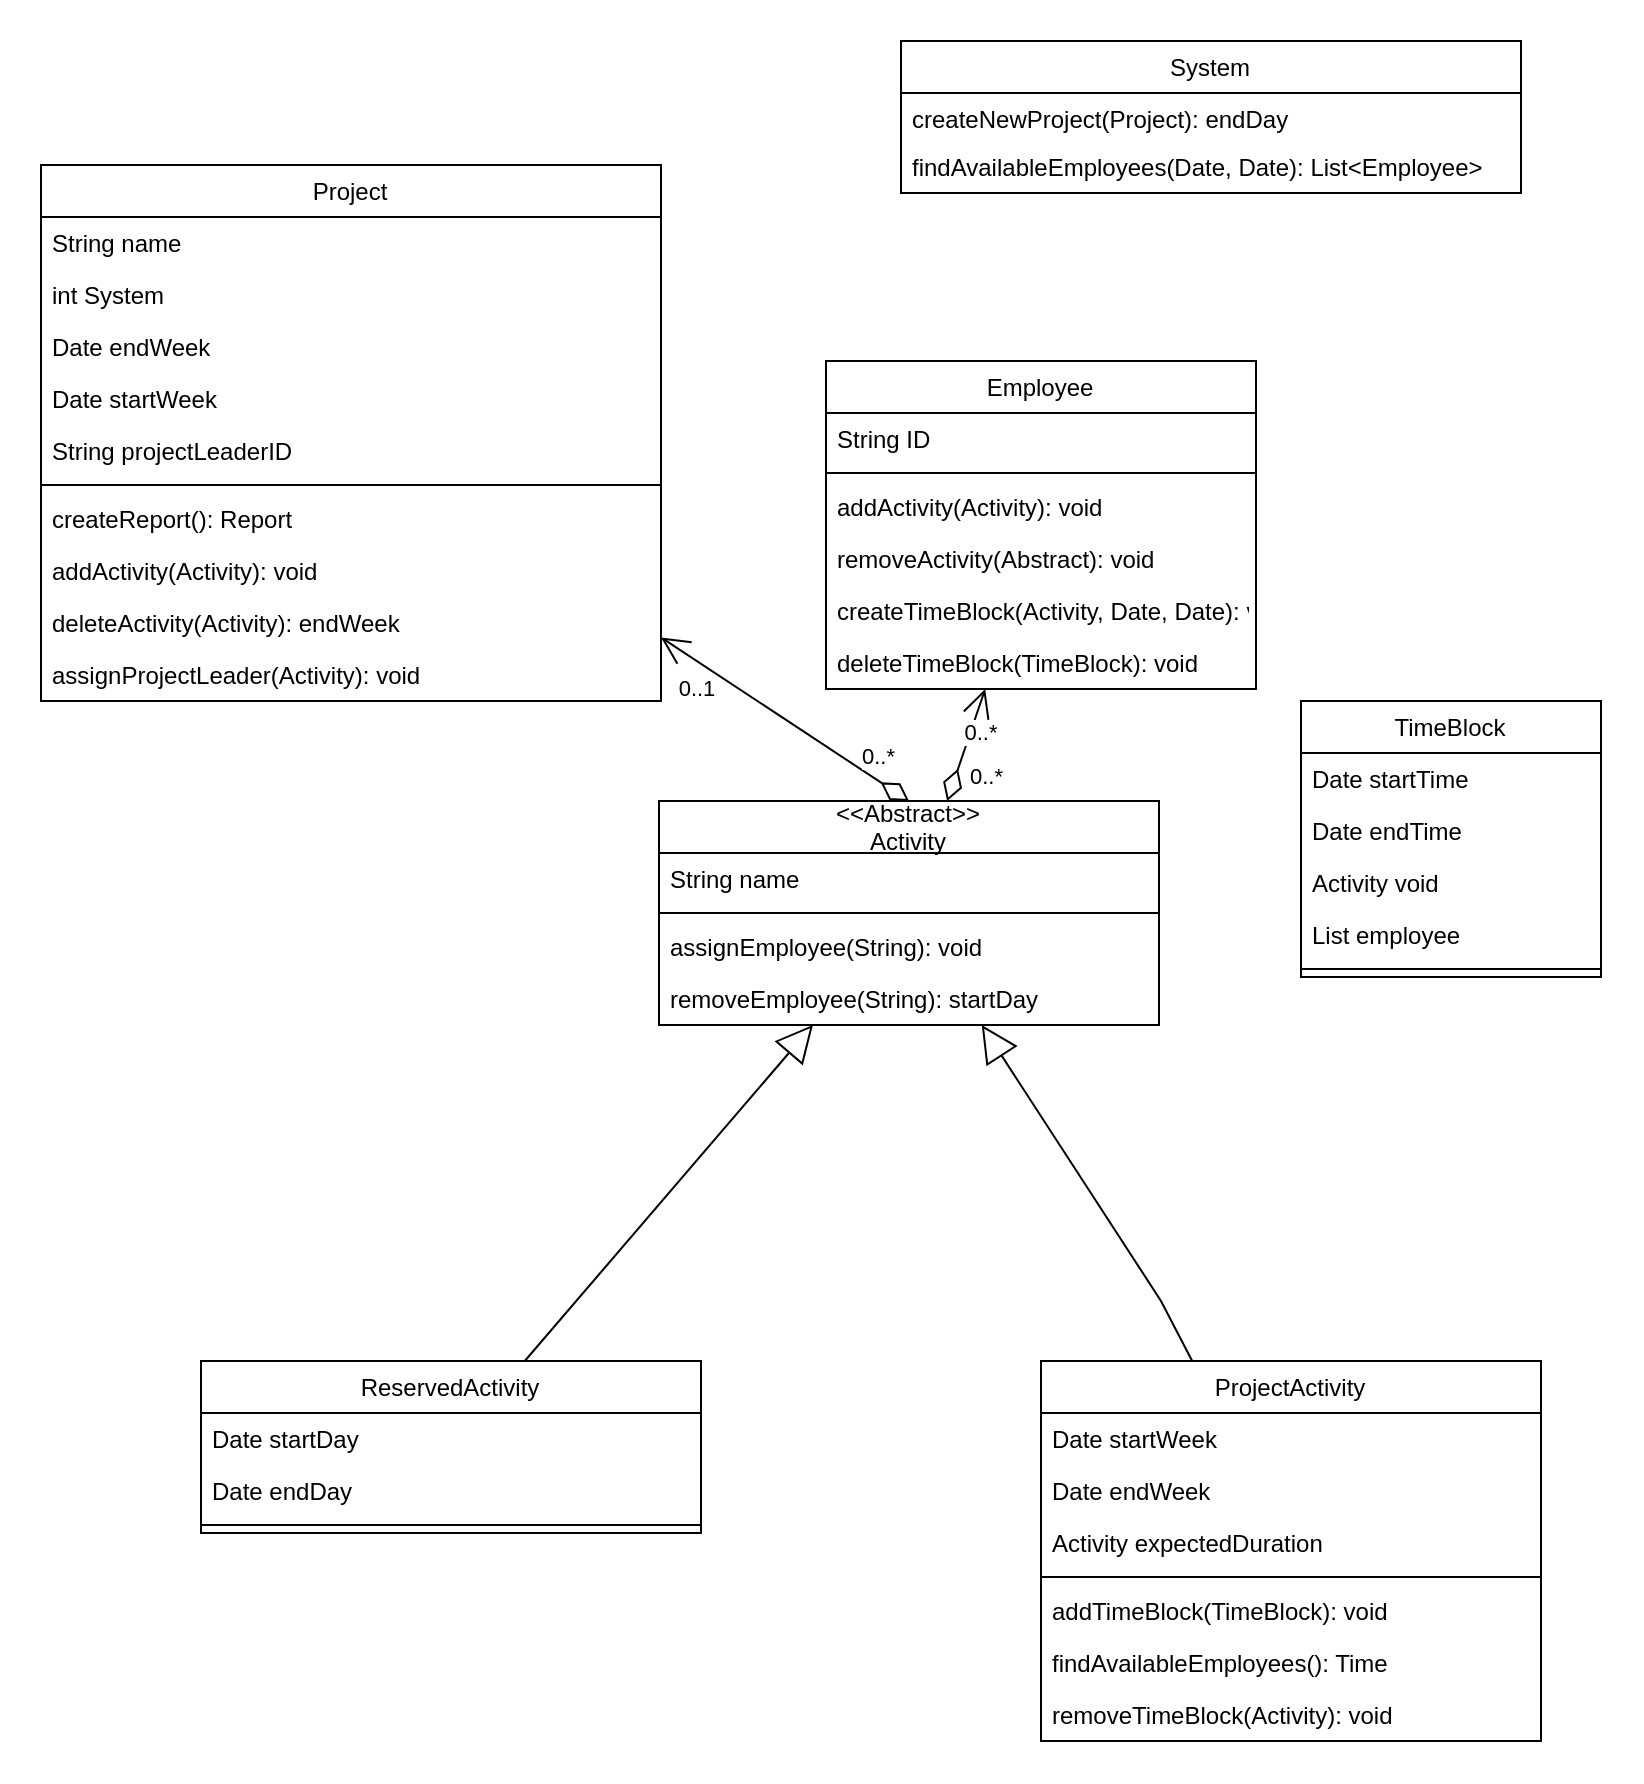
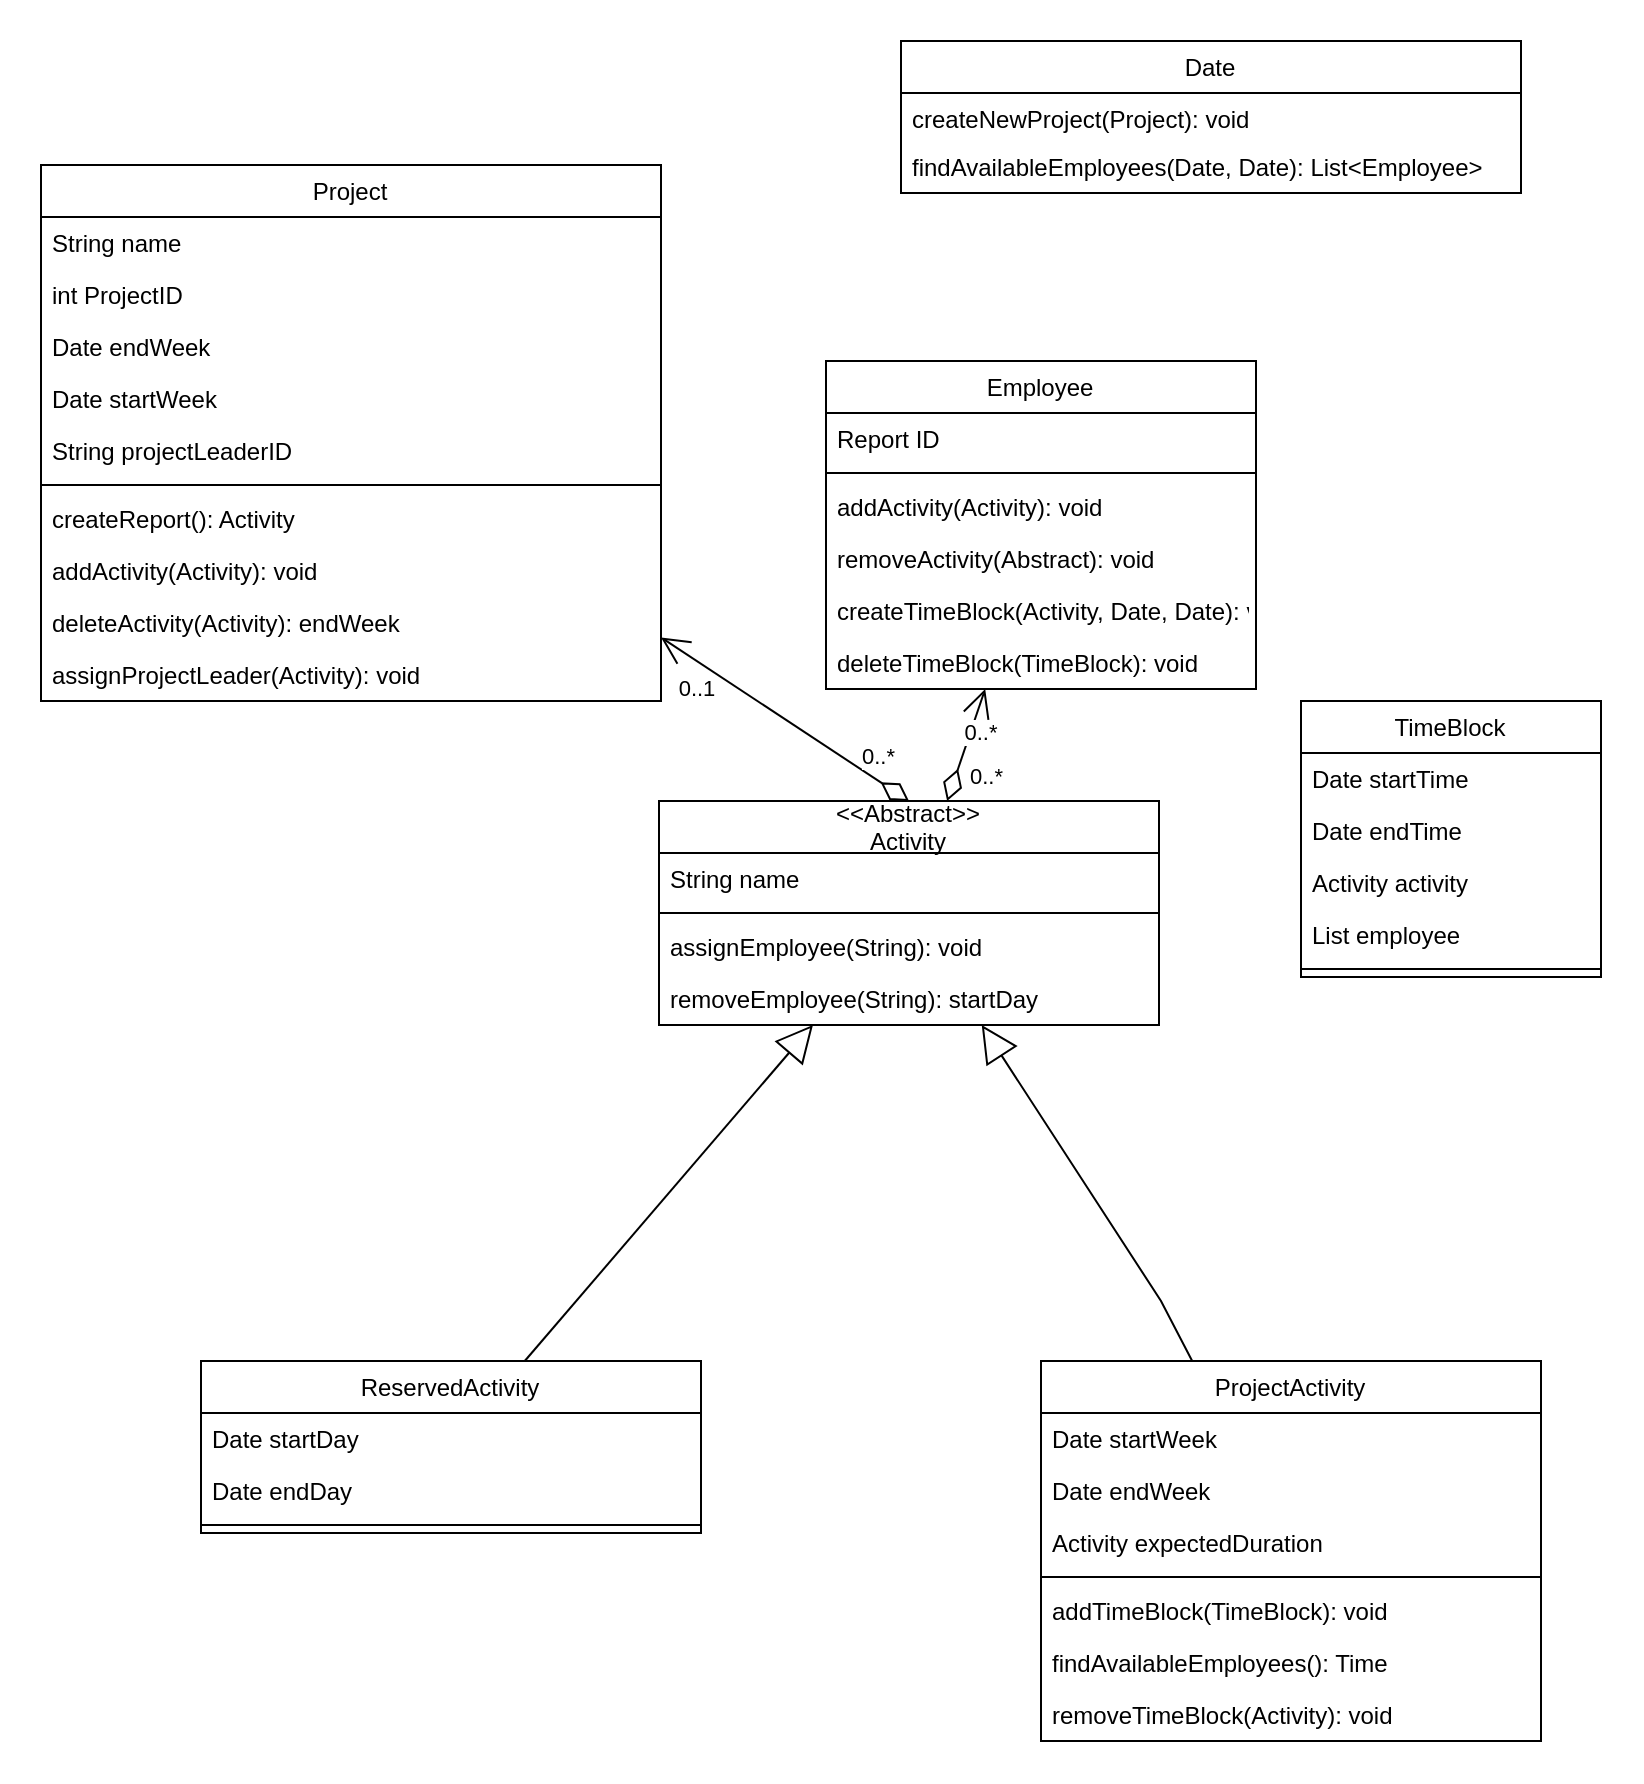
(1210, 68) -> (1210, 68)
(1128, 120) -> (1111, 120)
(113, 296) -> (133, 296)
(891, 440) -> (894, 440)
(194, 520) -> (201, 520)
(1387, 884) -> (1411, 884)
